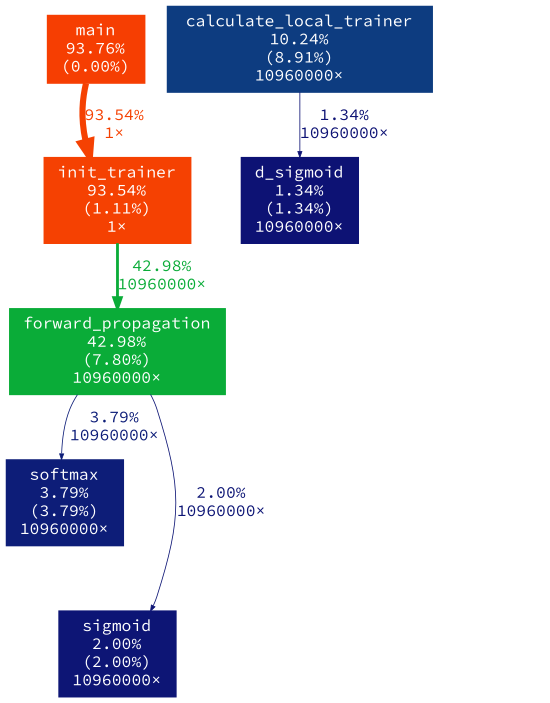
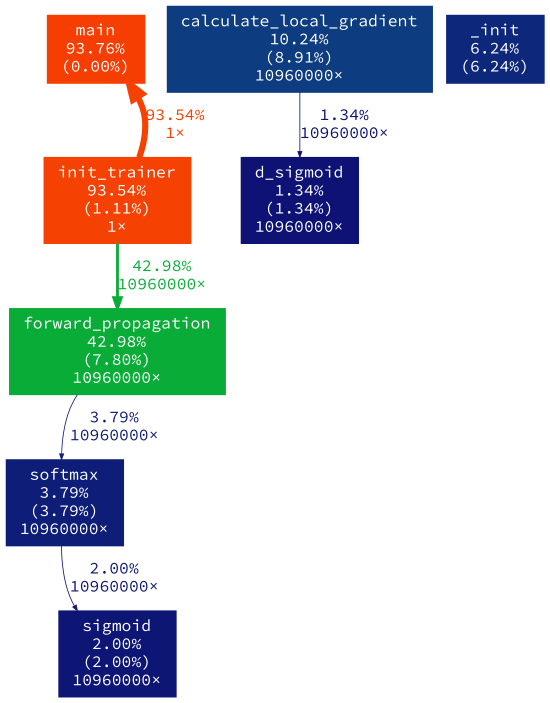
(300, 49) -> (300, 49)
none -> (495, 49)
(83, 112) -> (145, 127)
(176, 500) -> (64, 577)
